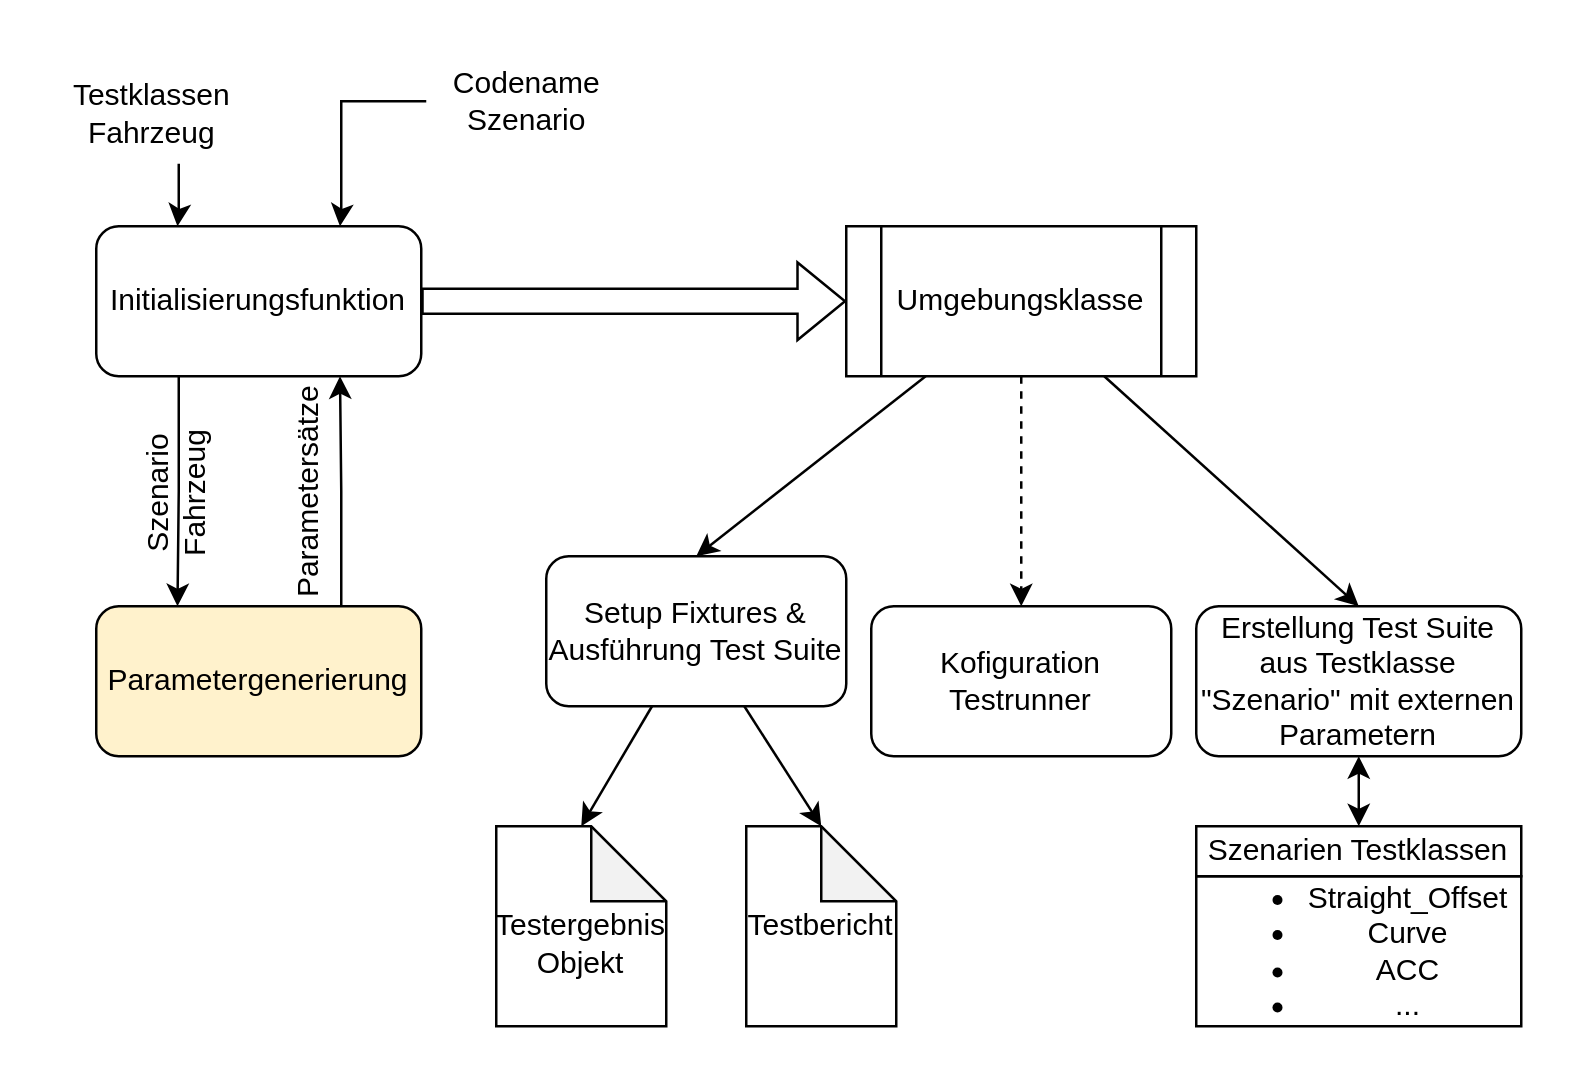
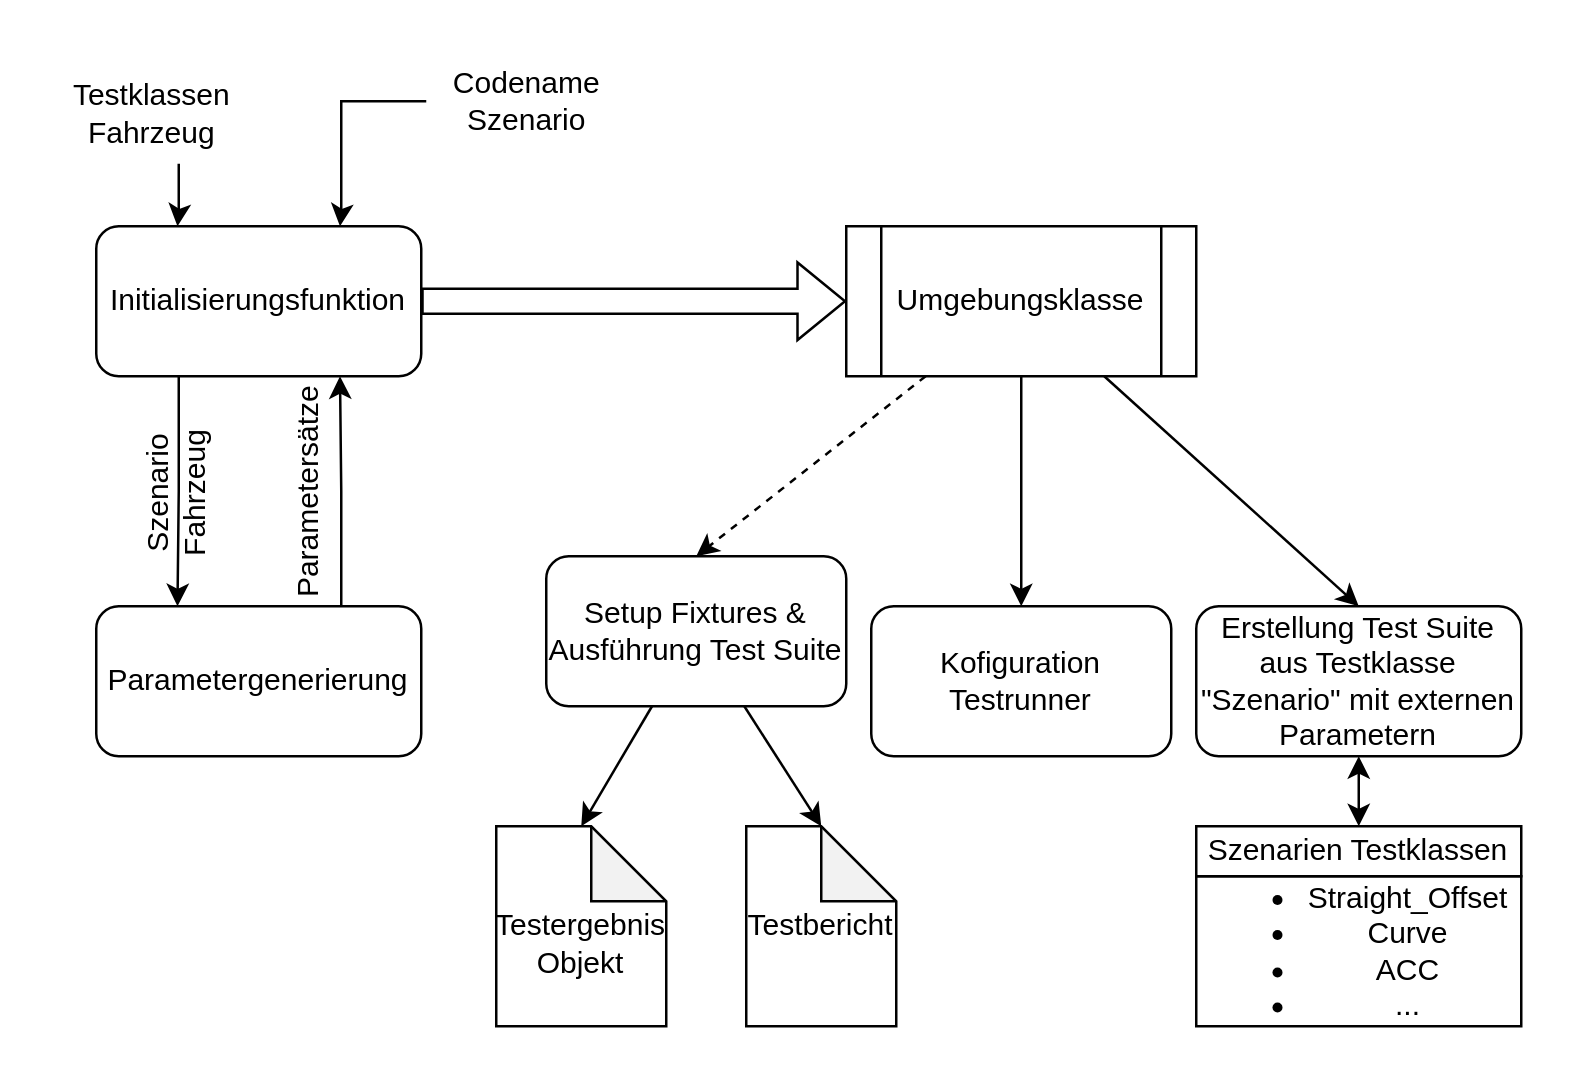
(818, 461) -> (818, 461)
(1021, 482) -> (1021, 482)
(259, 681) -> (259, 681)
